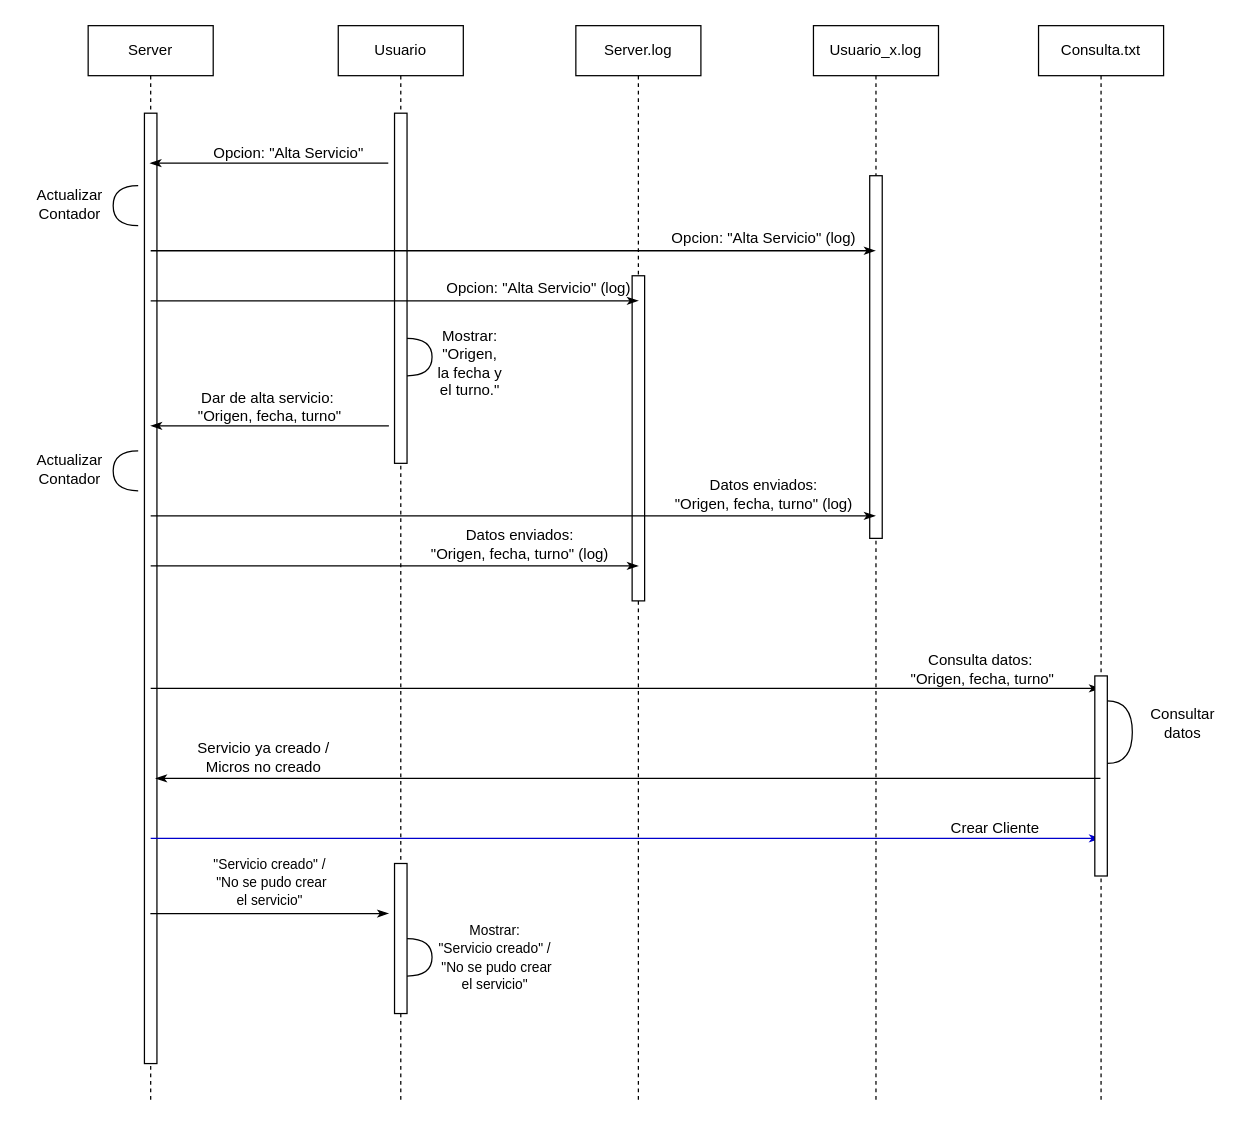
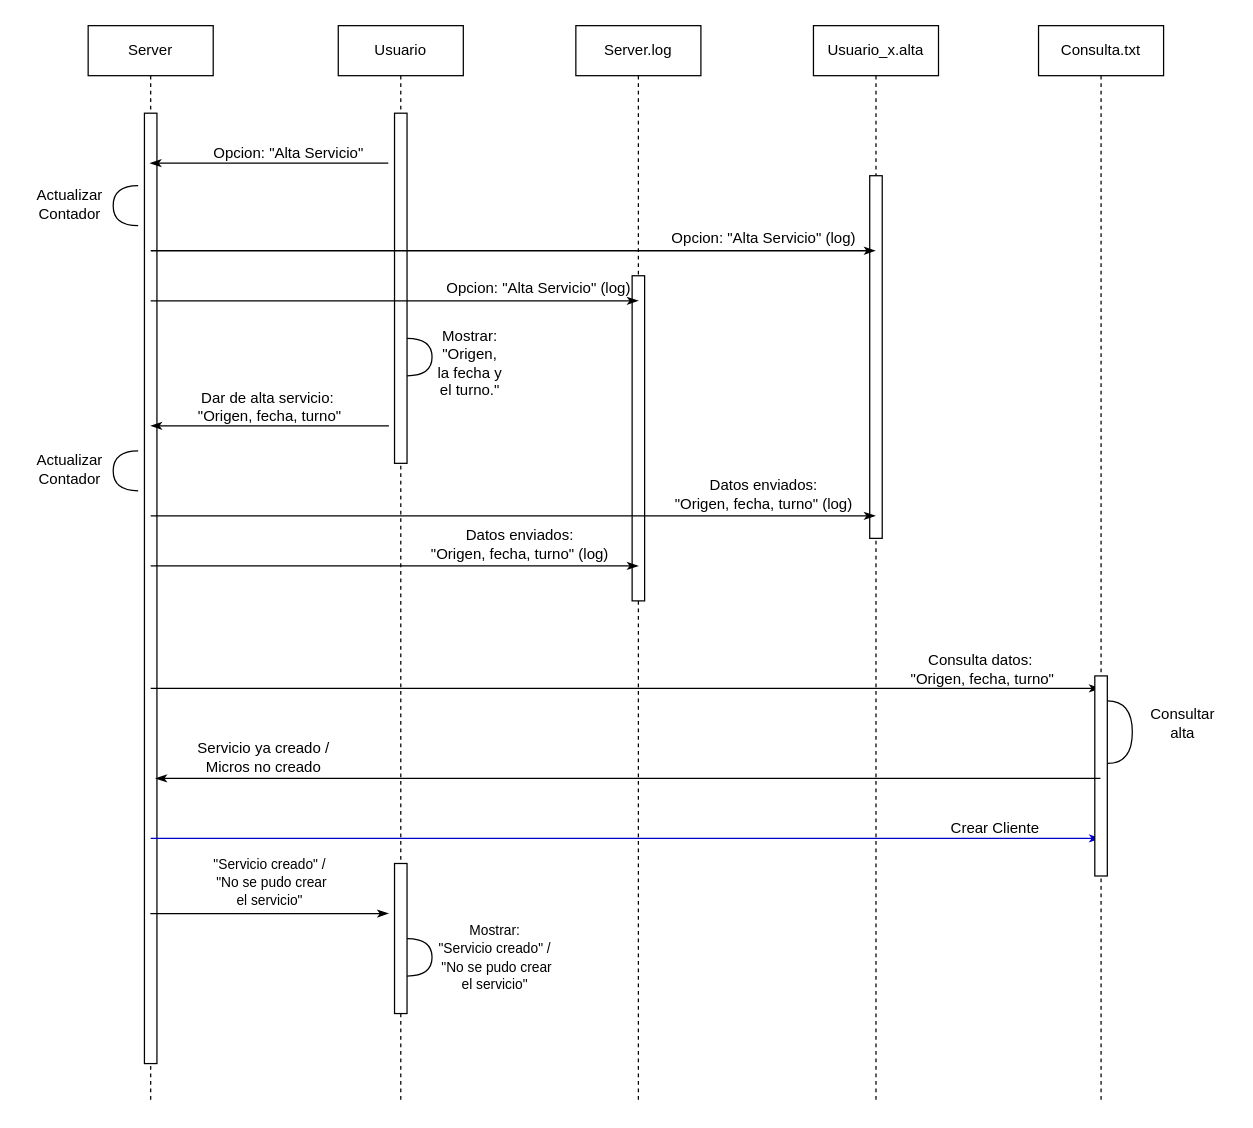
(876, 51) -> (876, 51)
(1183, 723) -> (1183, 723)
